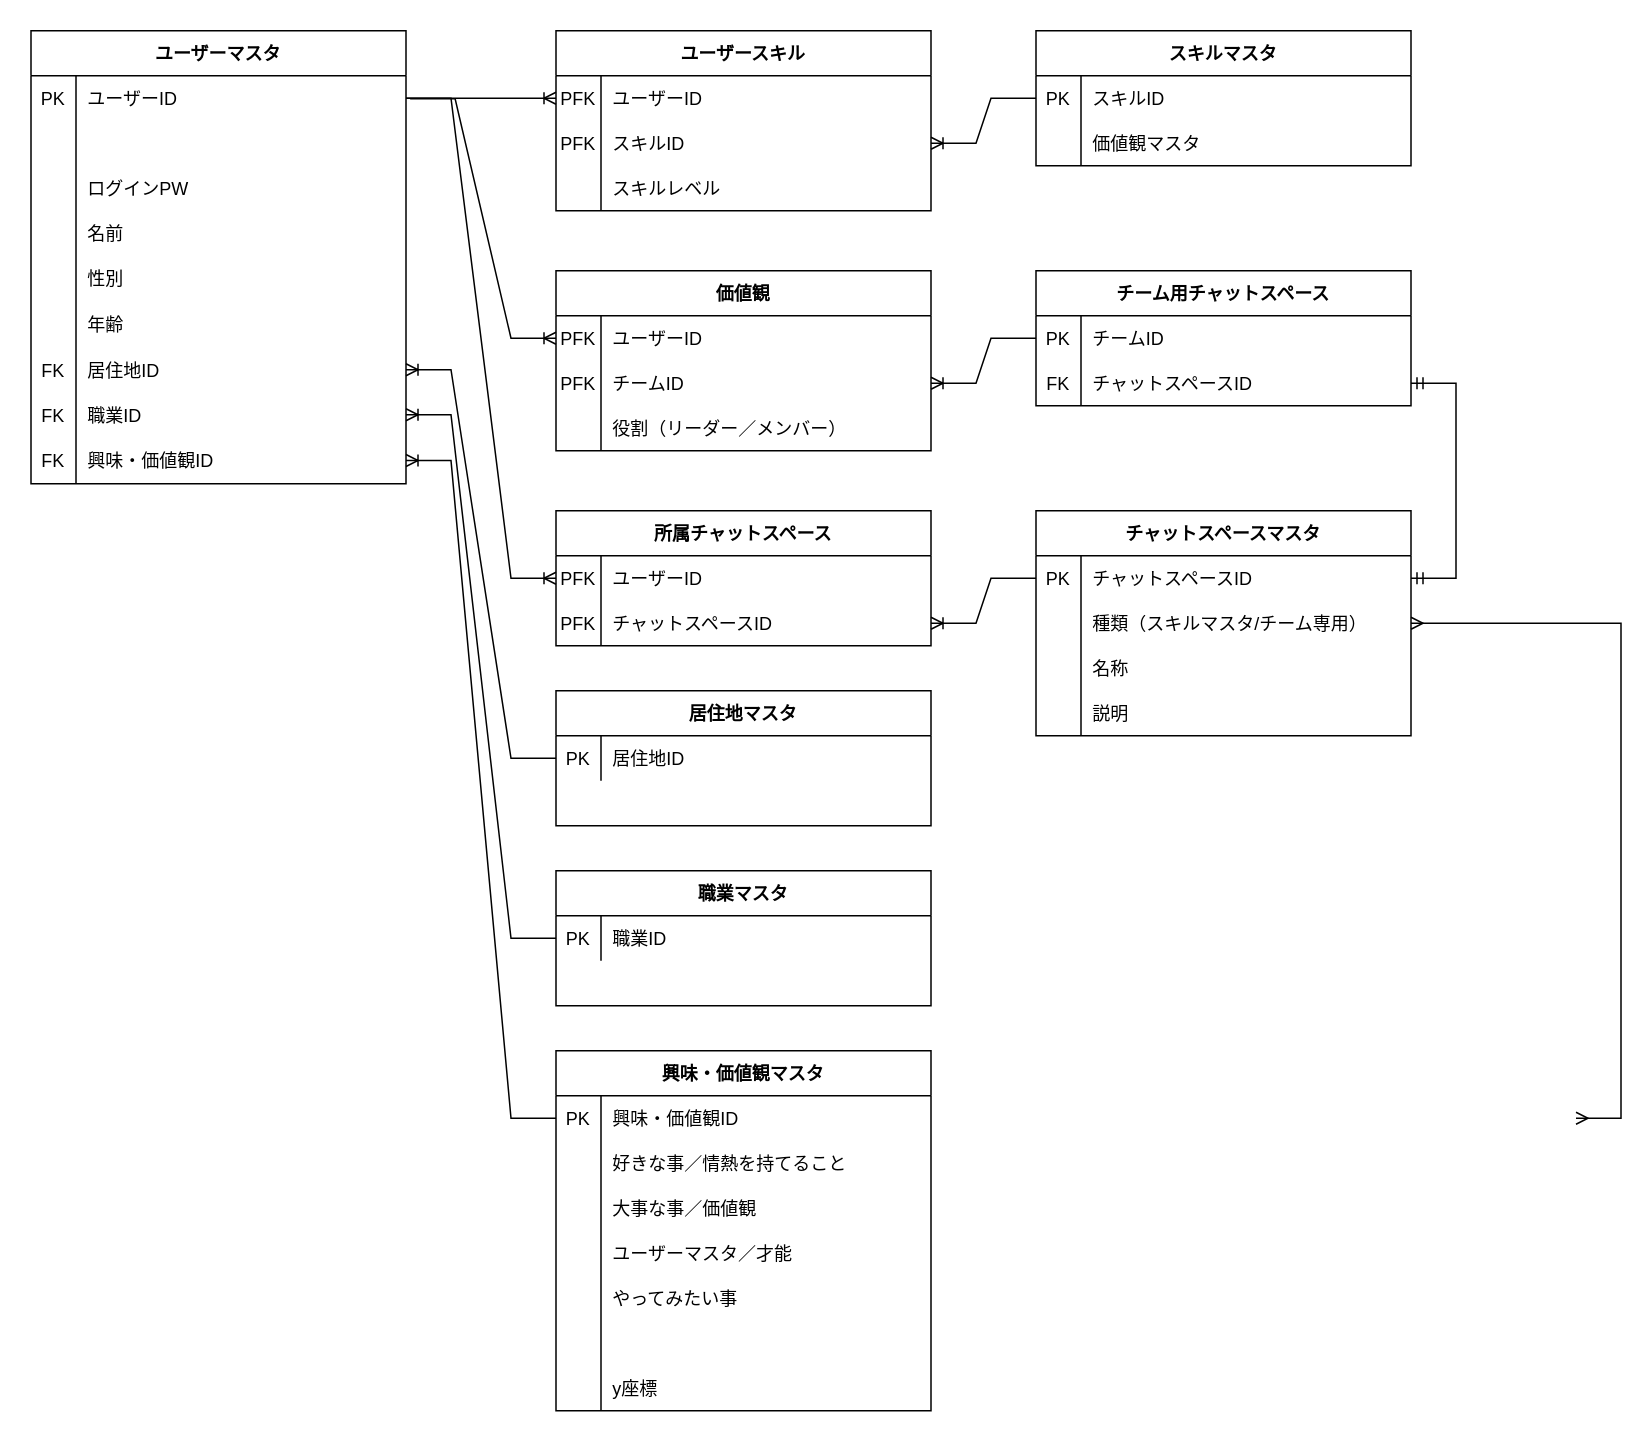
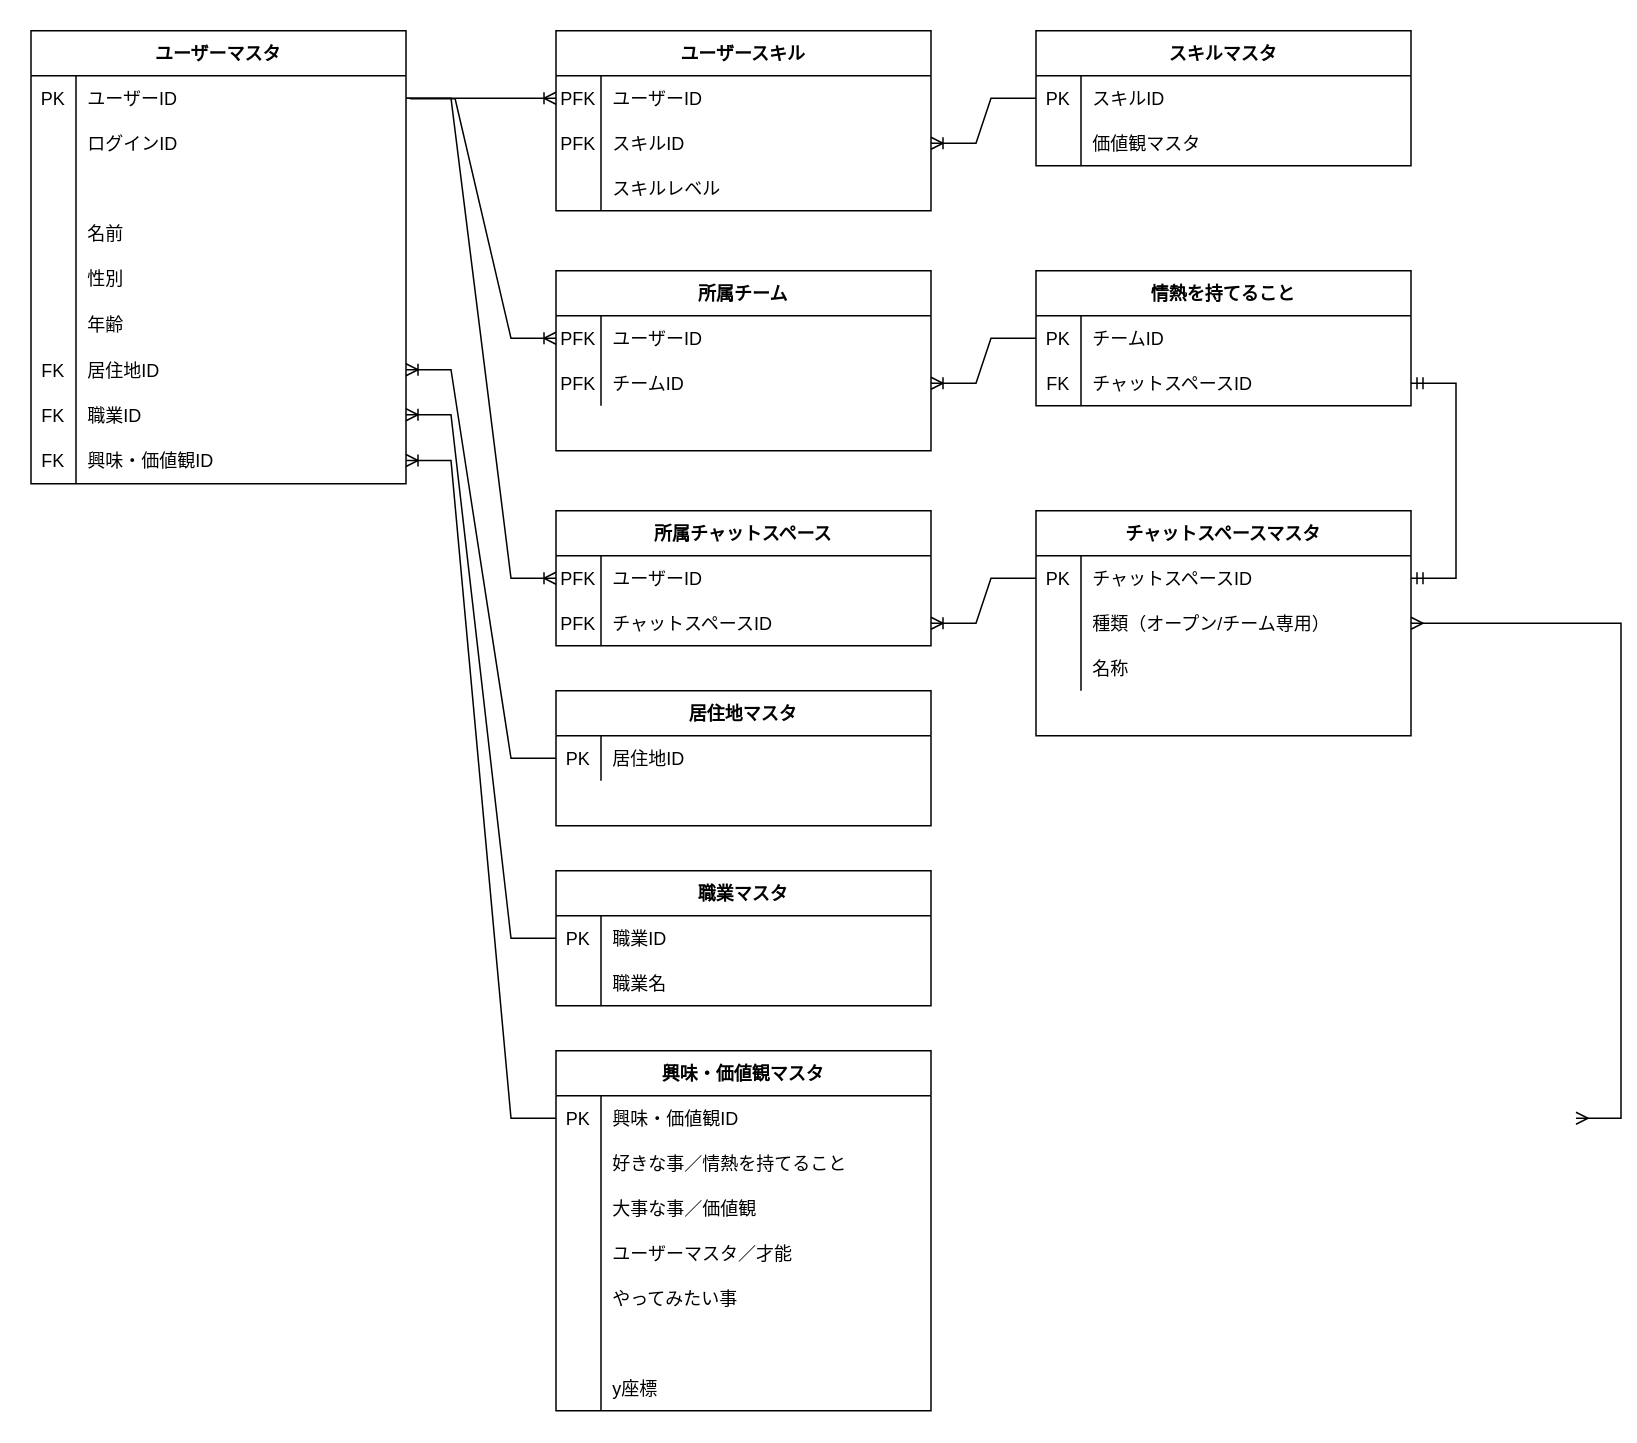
none -> (241, 143)
(241, 188) -> none
(743, 294) -> (743, 294)
(1223, 294) -> (1223, 294)
(766, 428) -> none
(1232, 624) -> (1214, 624)
(1246, 713) -> none
none -> (766, 983)
